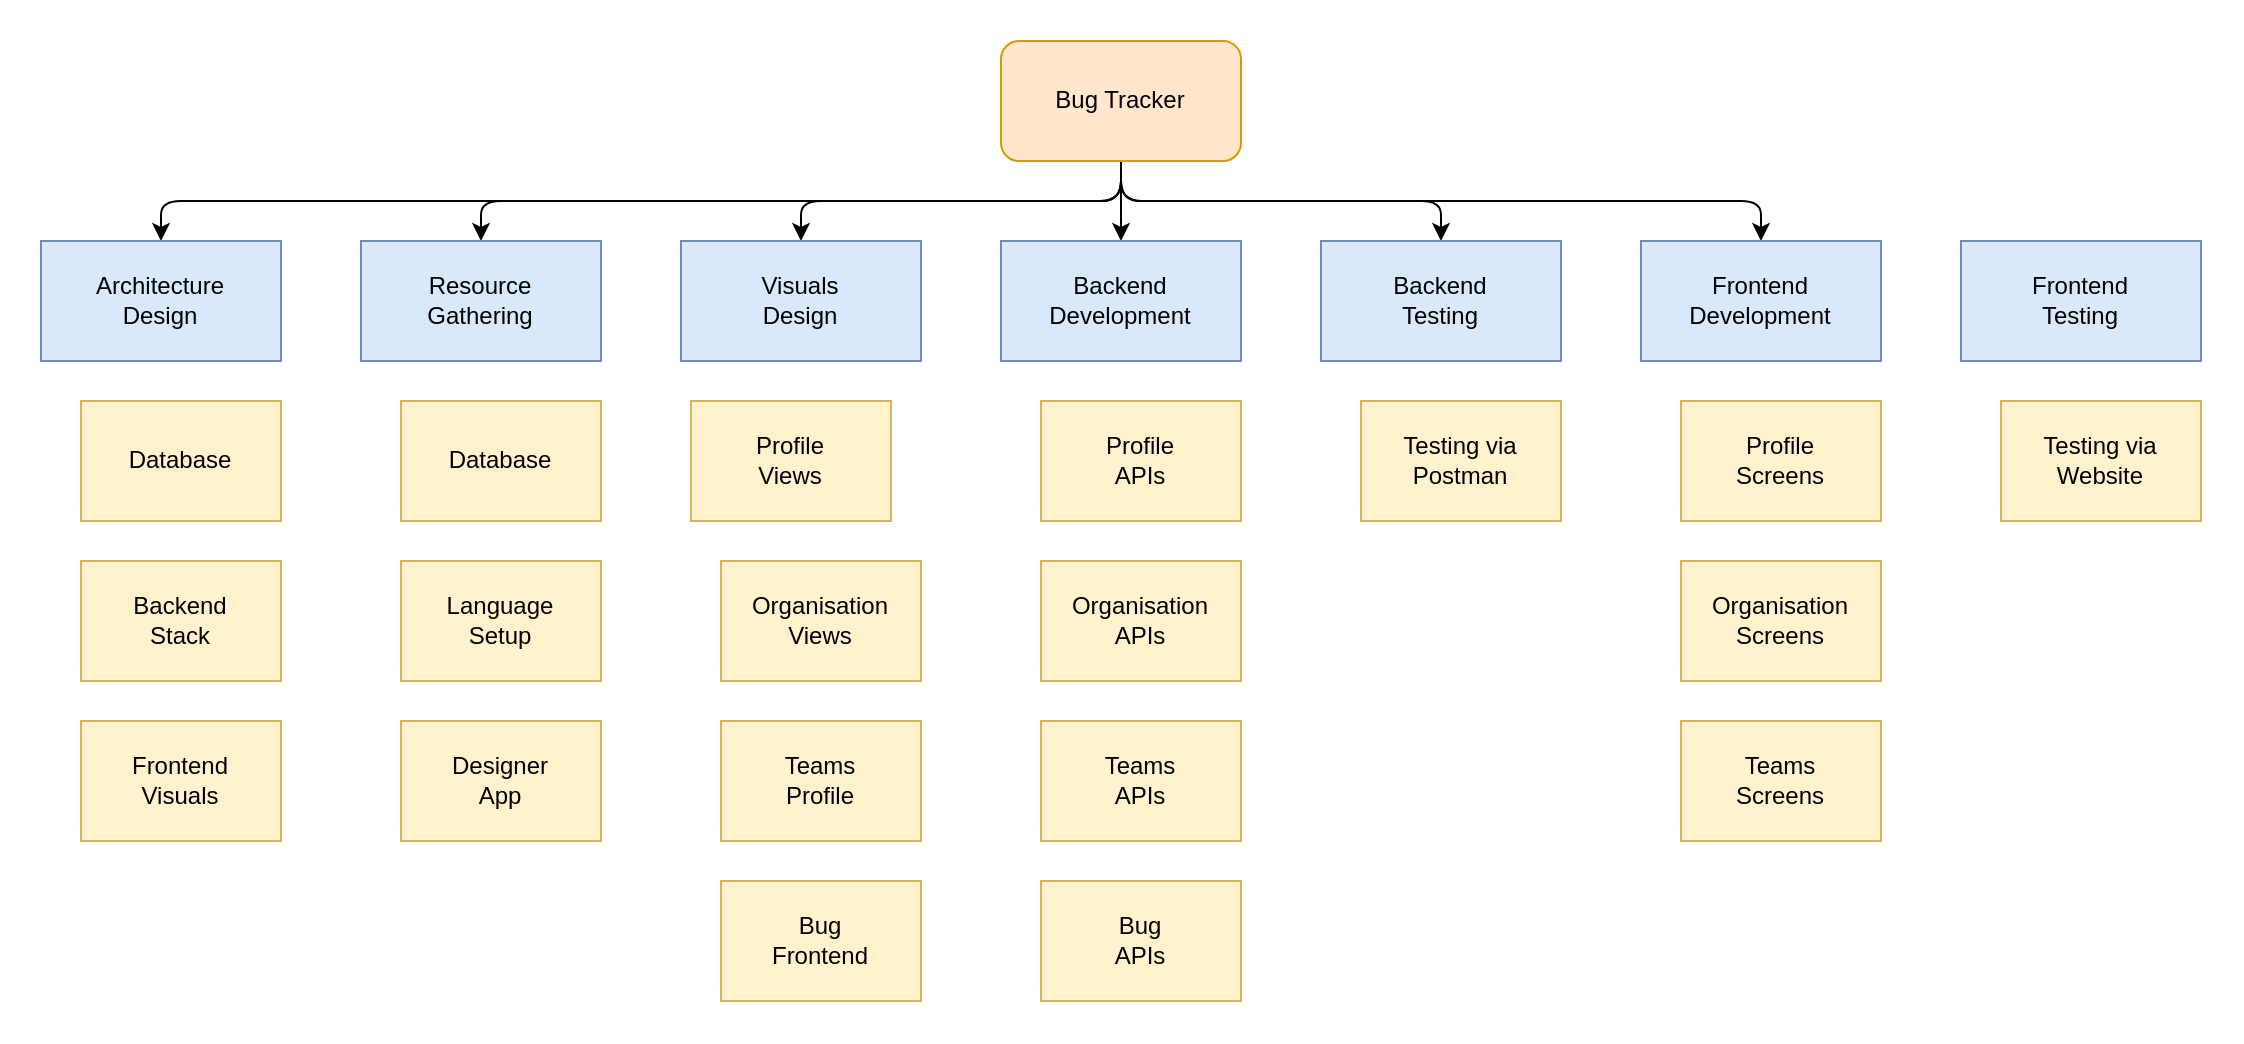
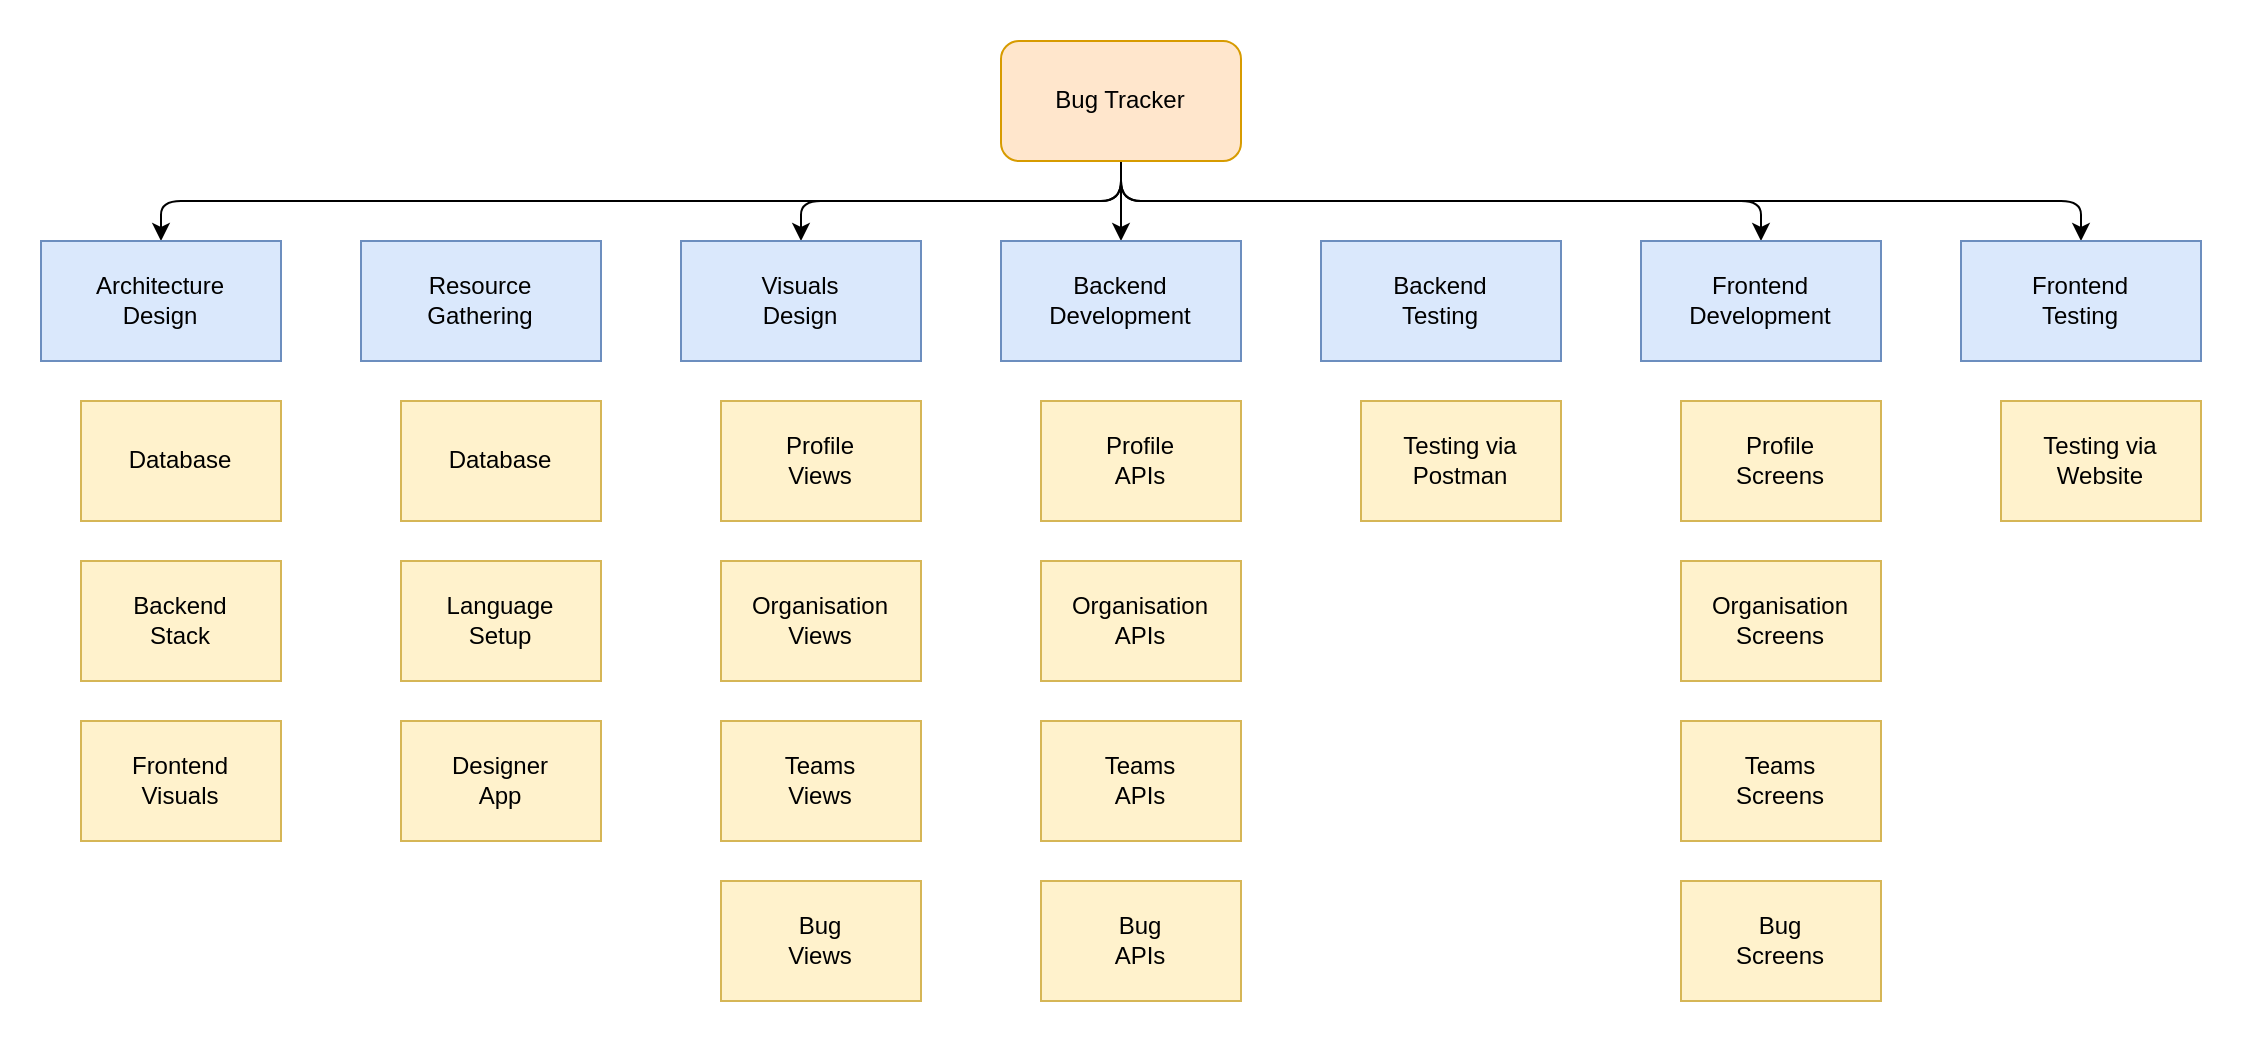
none -> (1926, 201)
(481, 216) -> none
(1441, 217) -> none
(791, 461) -> (821, 461)
(821, 781) -> (821, 781)
(821, 941) -> (821, 941)
none -> (1781, 941)
